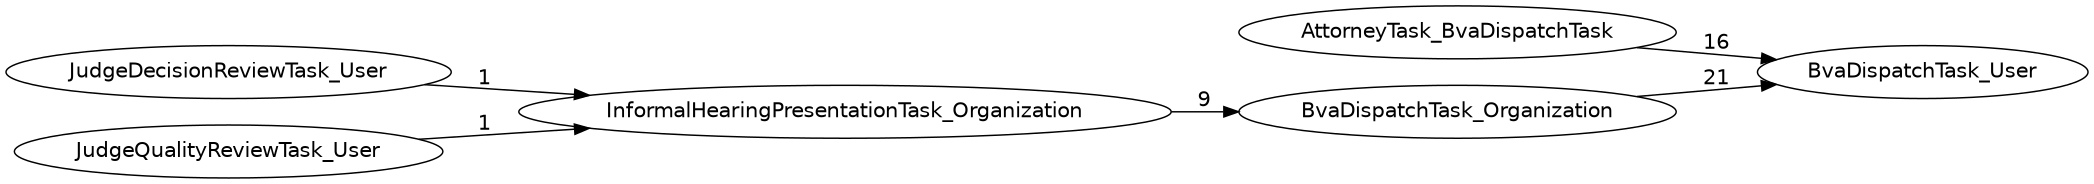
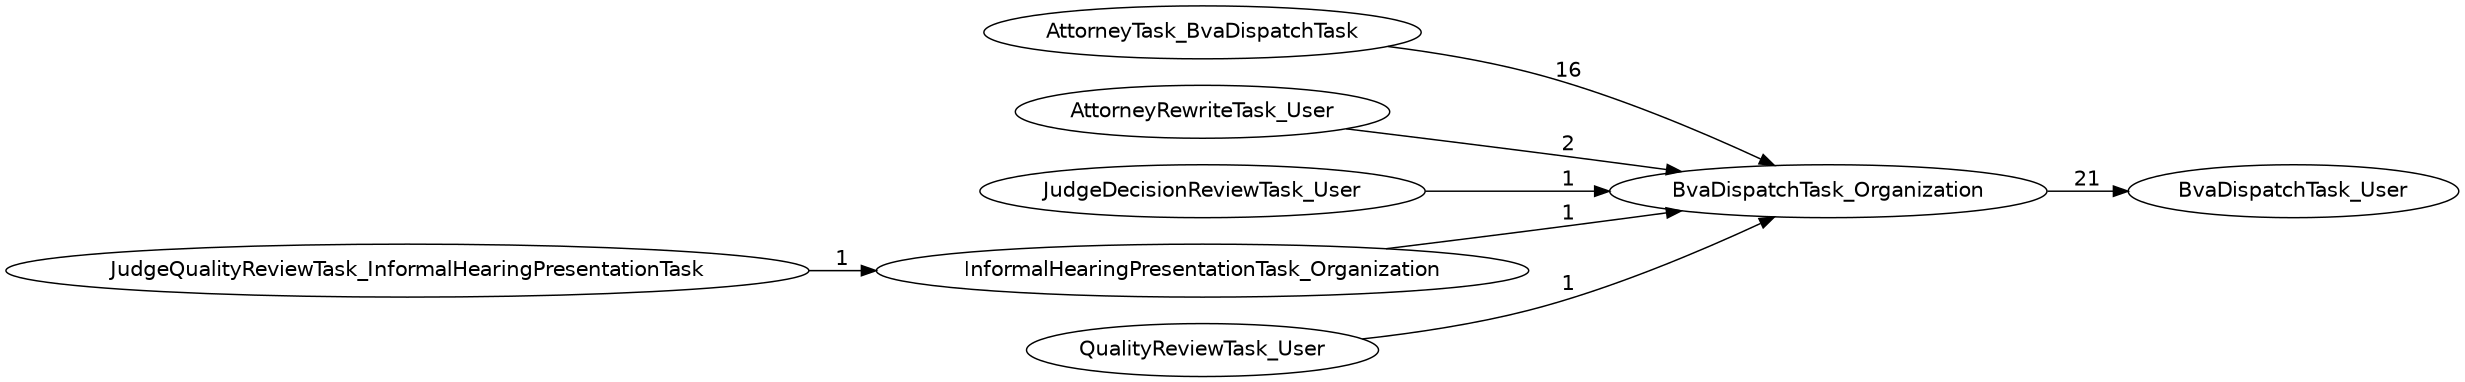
(1699, 53) -> (1579, 87)
(499, 90) -> (1510, 191)
(1205, 101) -> (1569, 214)
none -> (1203, 112)
(229, 151) -> (407, 271)
none -> (1203, 350)
